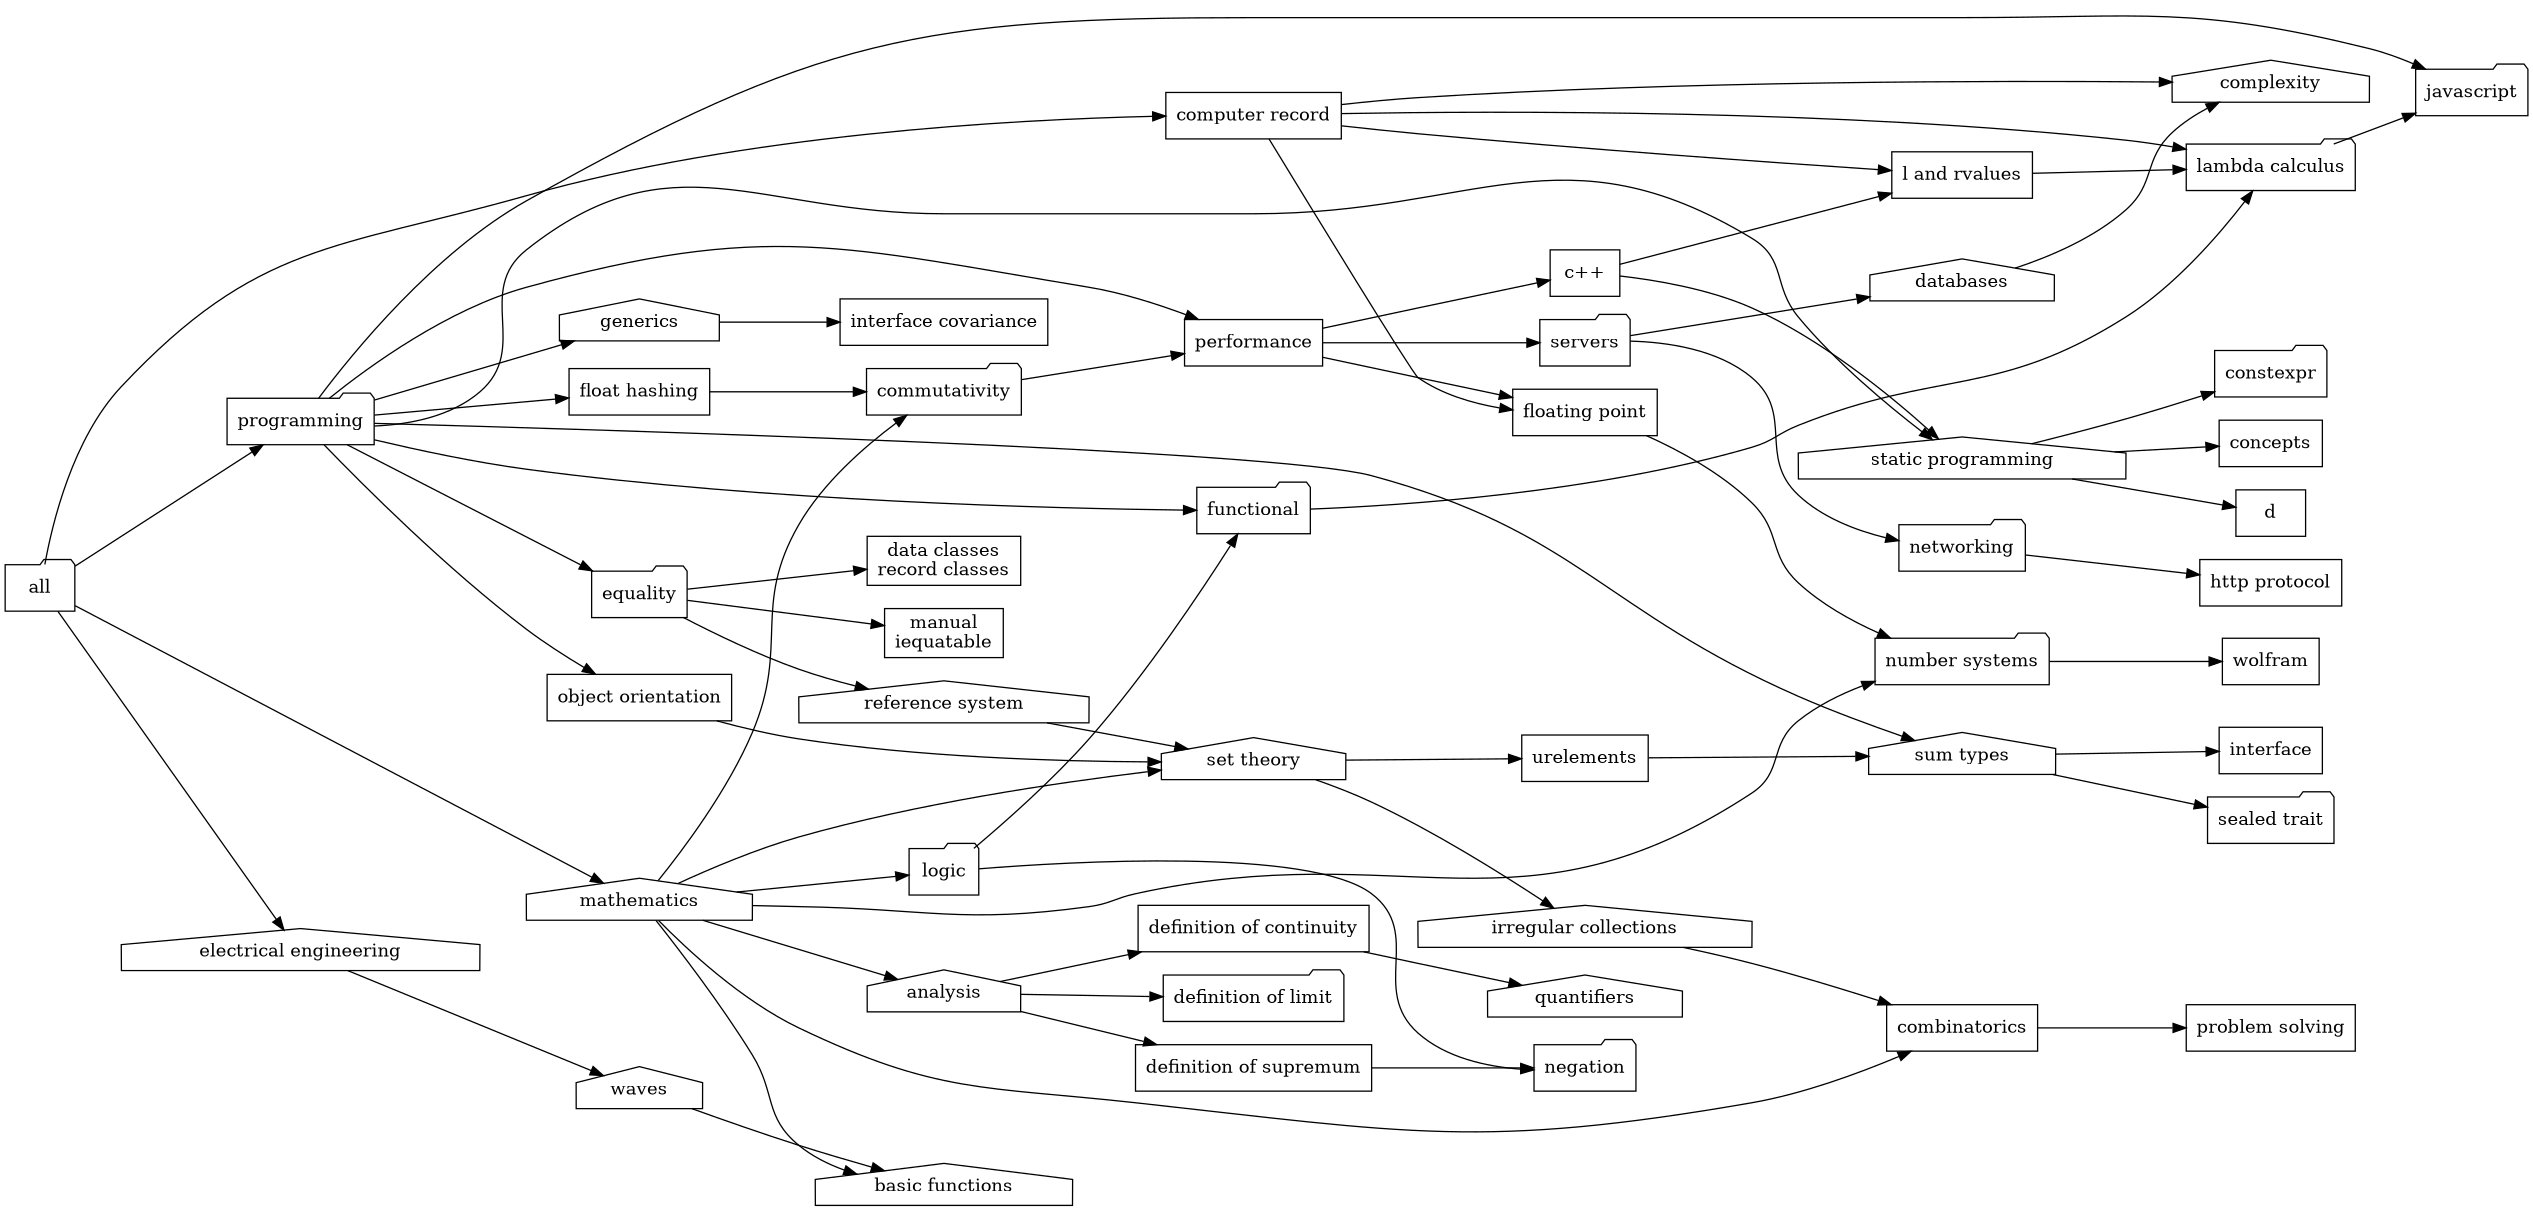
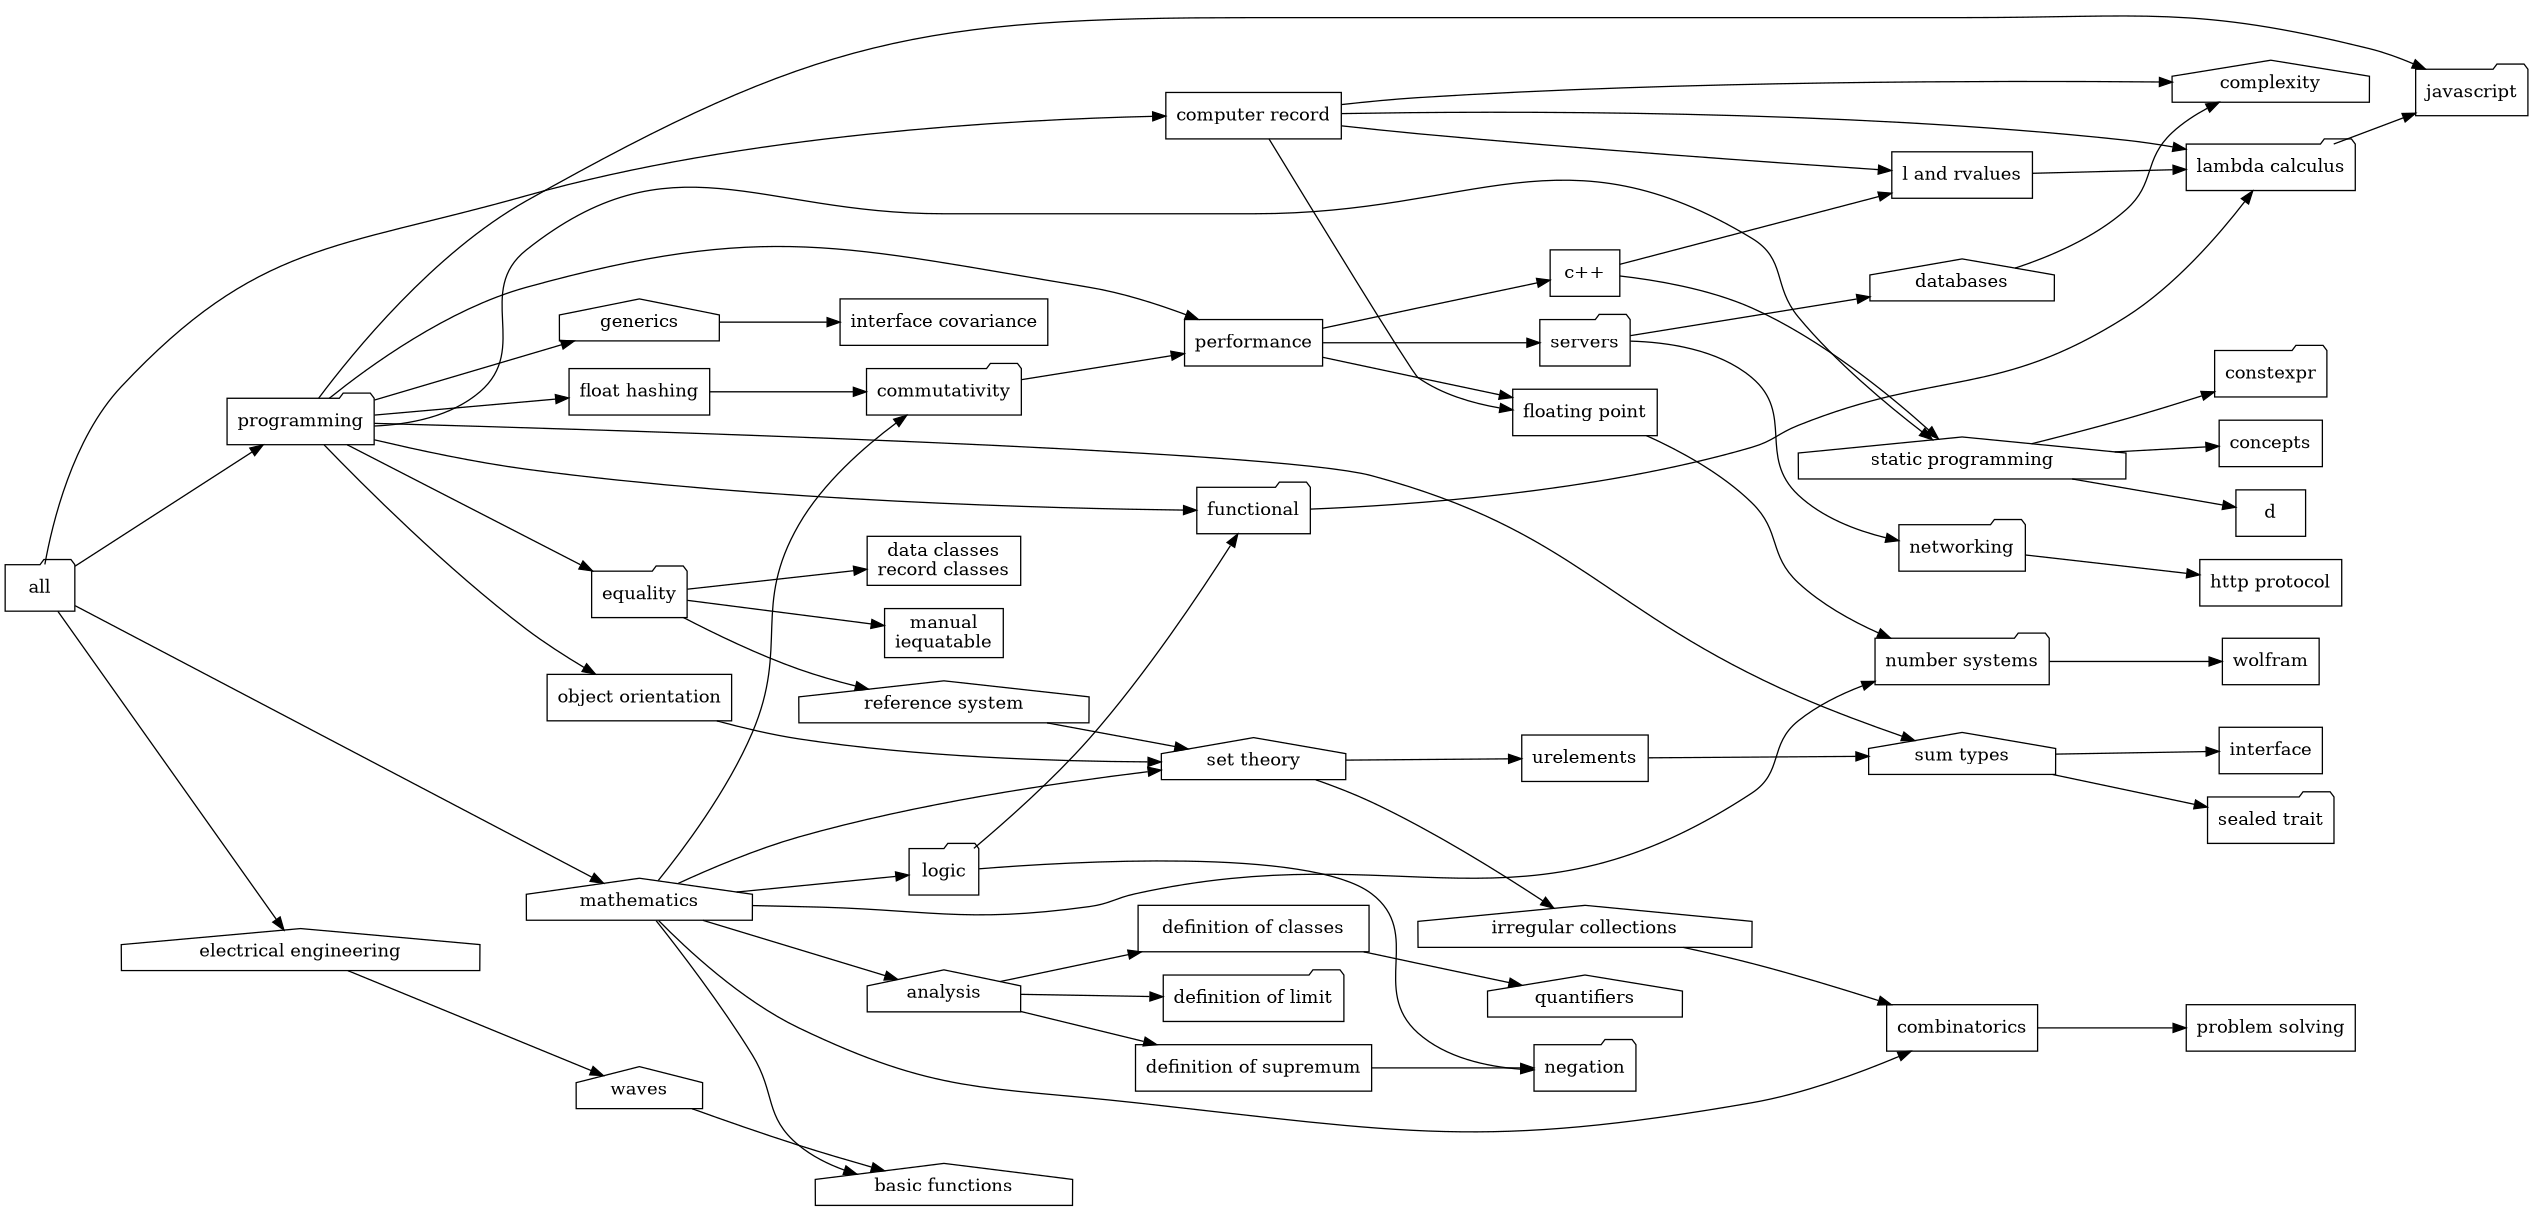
(1254, 929) -> (1254, 929)
